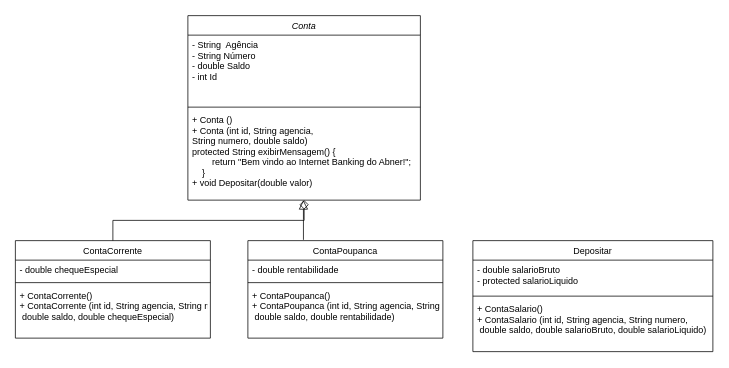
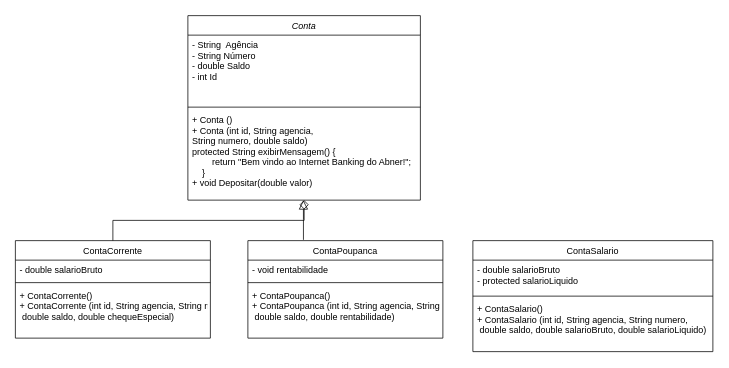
(593, 251) -> (593, 251)
(72, 270) -> (67, 270)
(300, 270) -> (295, 270)
